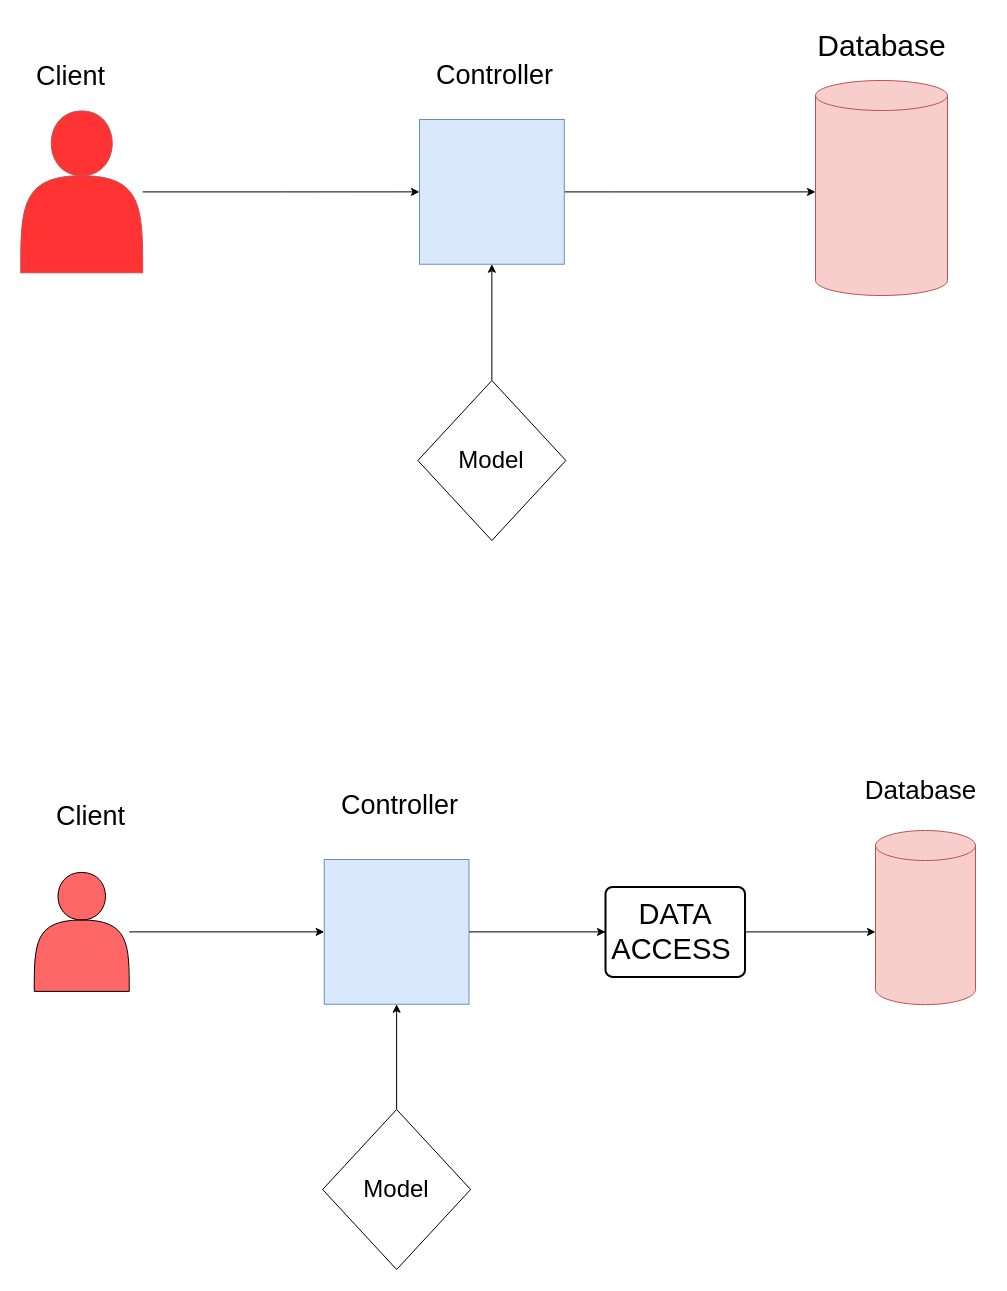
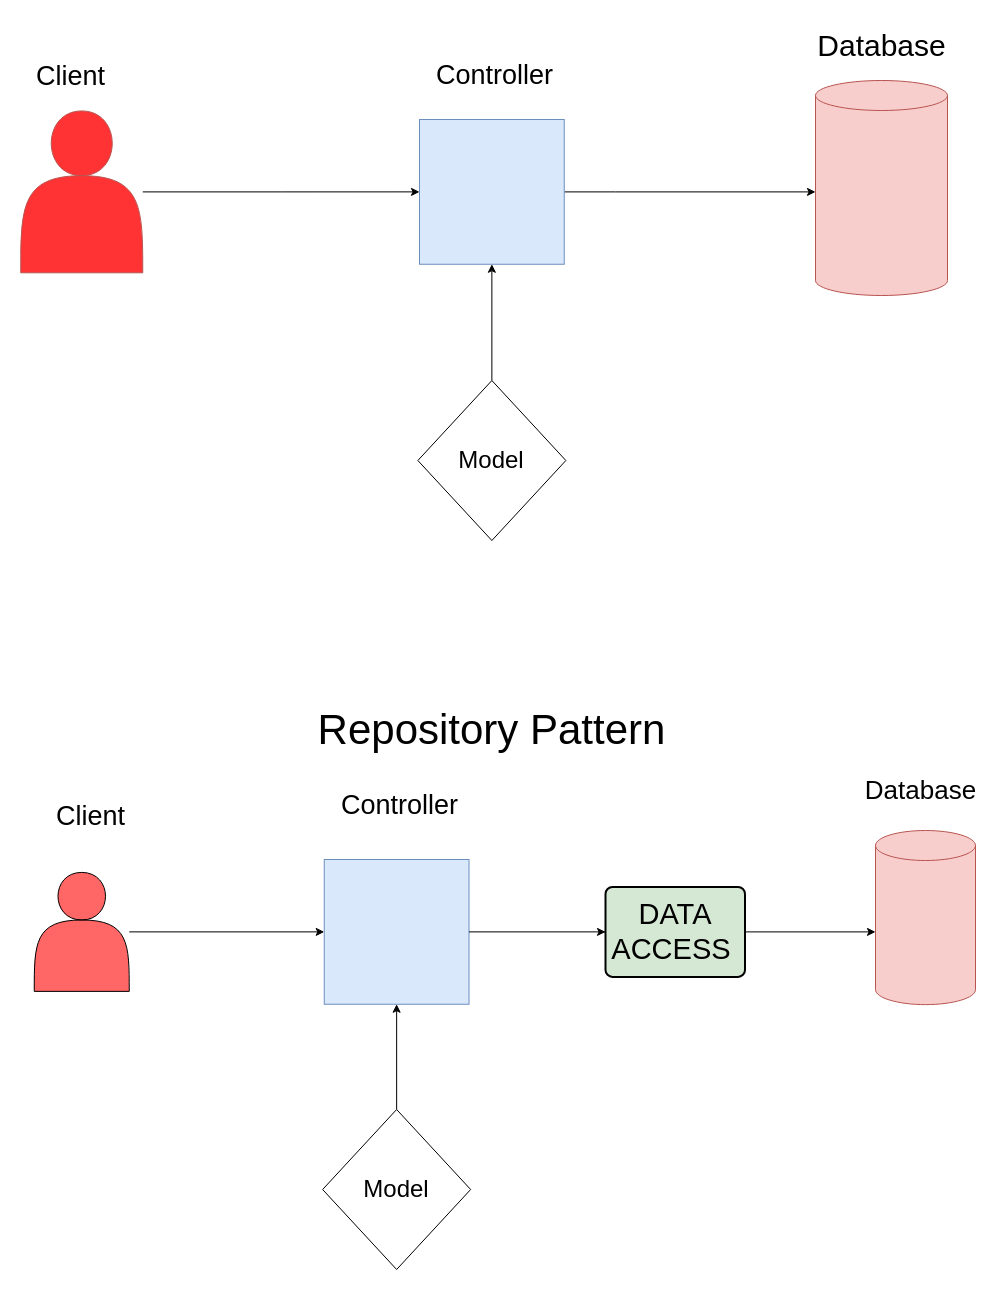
none -> (492, 731)
(675, 932) -> (675, 932)
